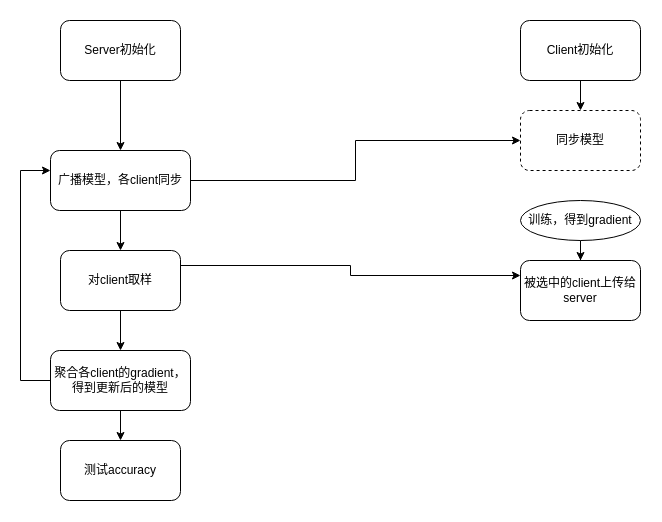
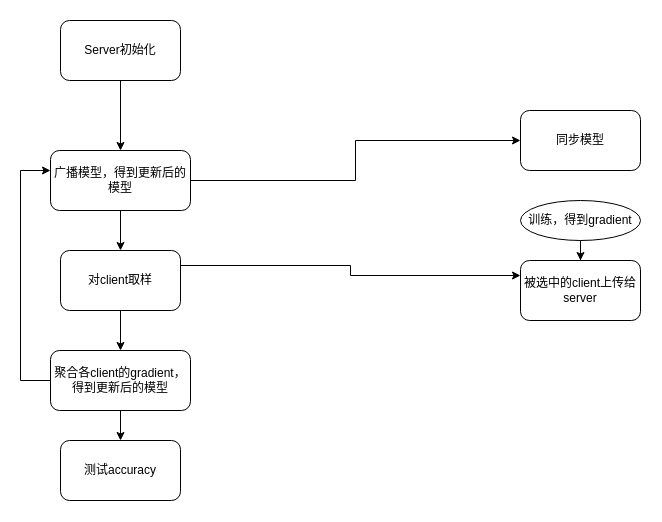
(581, 51) -> none
(581, 100) -> none
(581, 141) -> (581, 141)
(121, 181) -> (121, 181)
